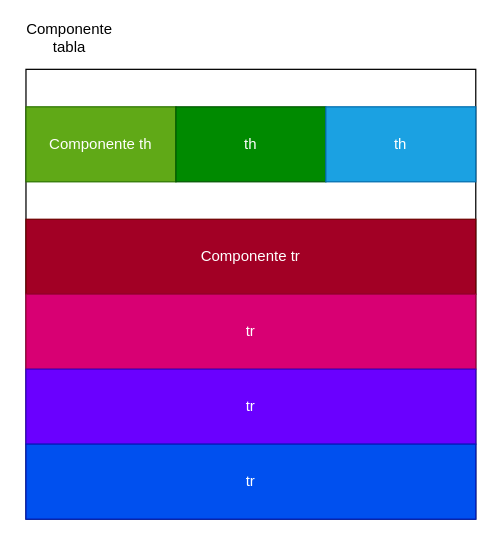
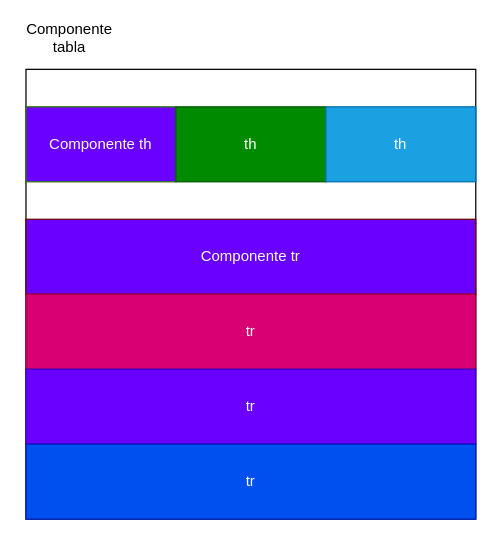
(101, 144) -> (101, 144)
(251, 257) -> (251, 257)
